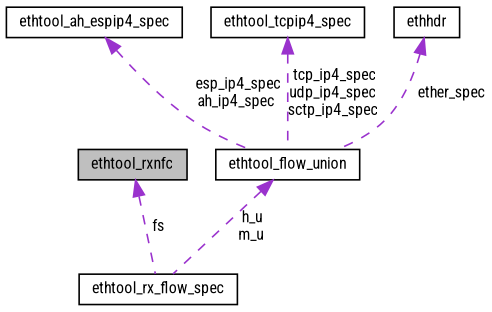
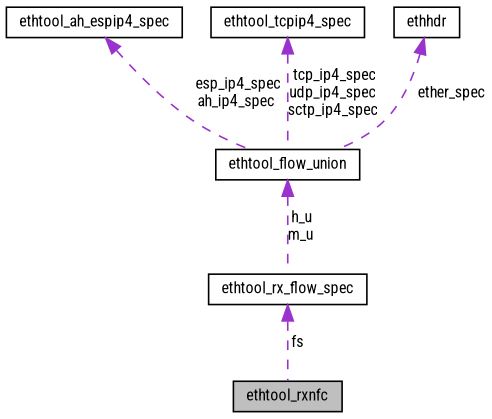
(147, 235) -> (288, 351)
